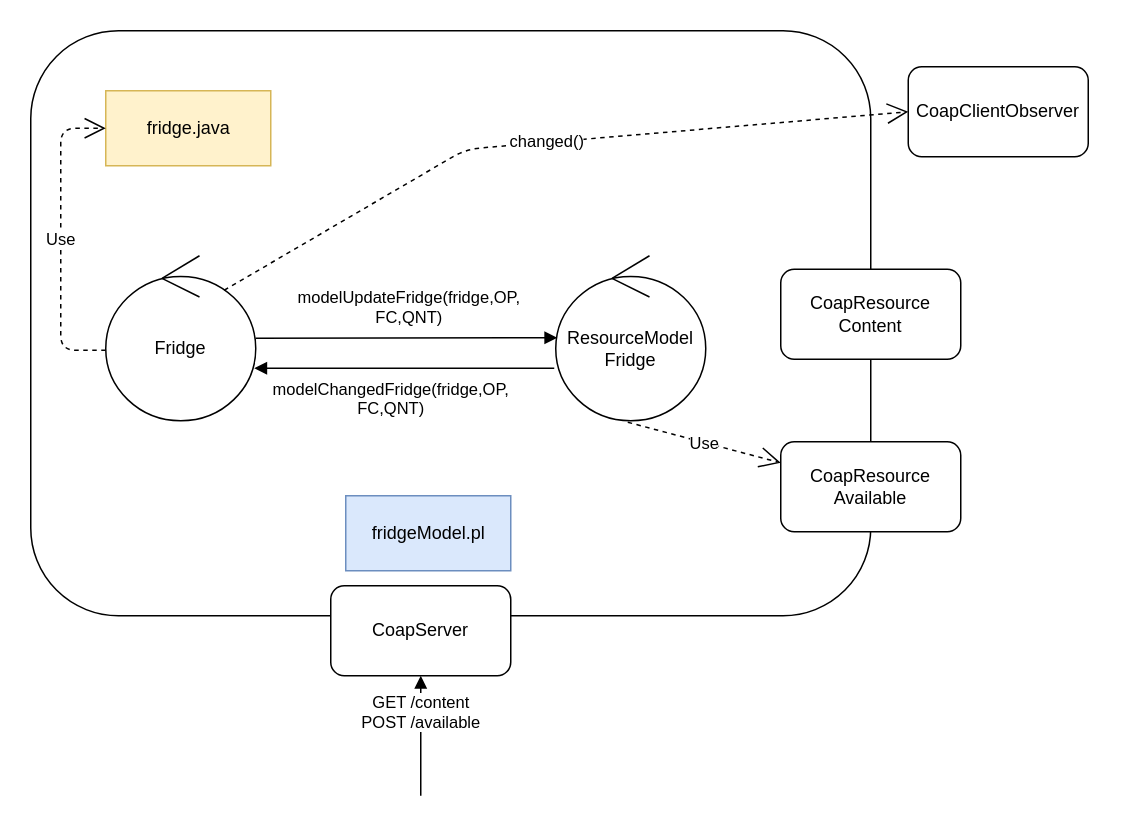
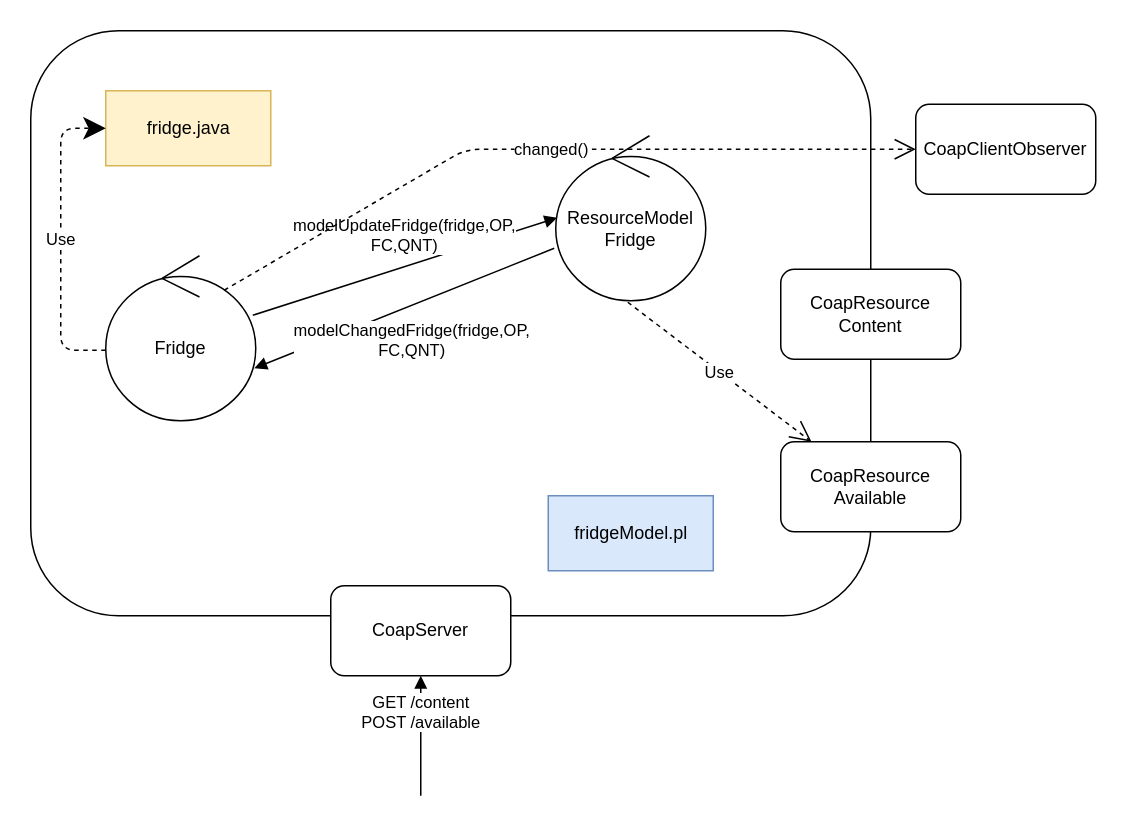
(998, 112) -> (1006, 149)
(94, 128) -> (87, 128)
(631, 338) -> (631, 218)
(428, 533) -> (631, 533)
